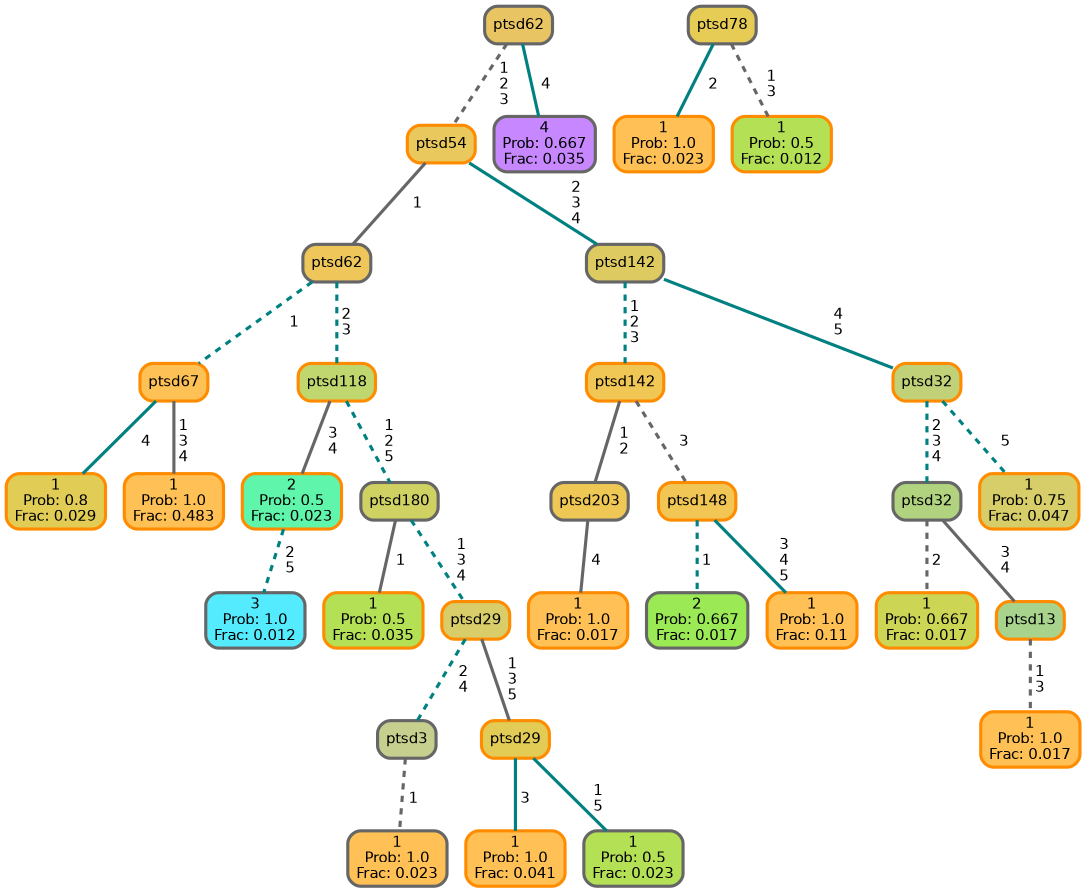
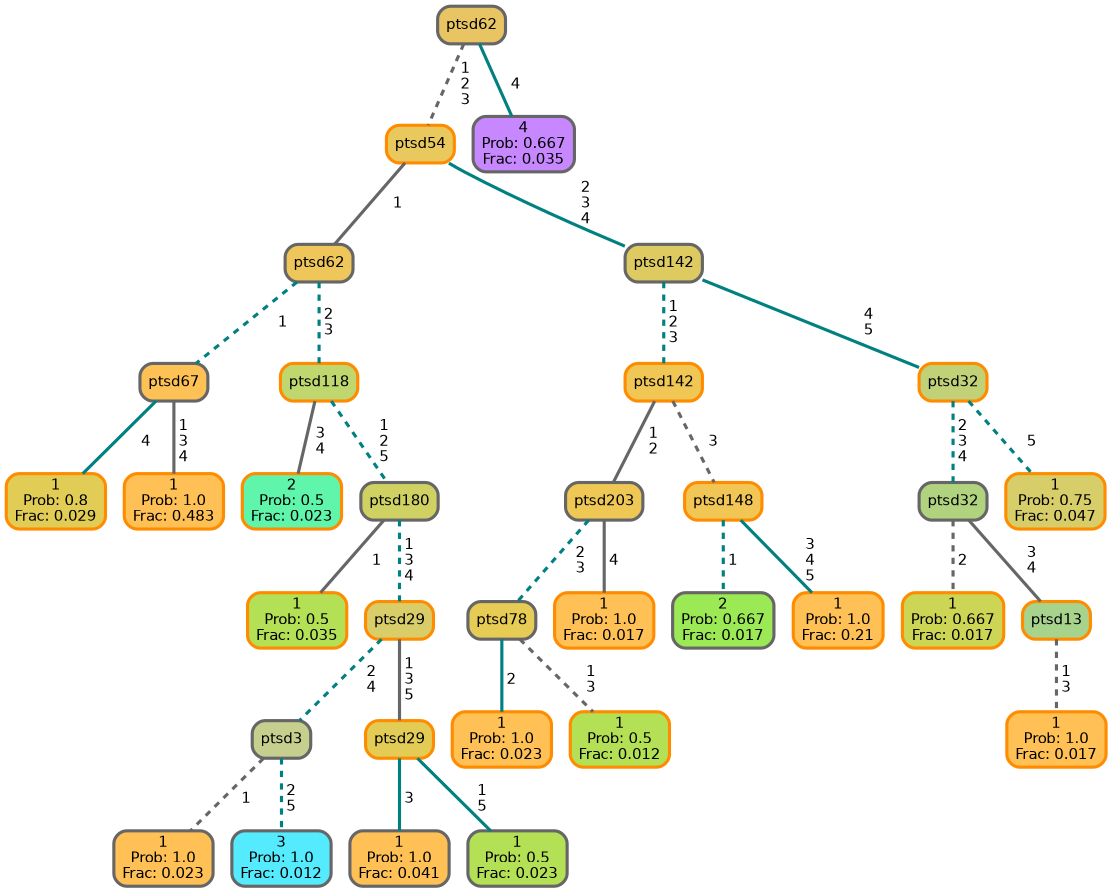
(174, 382) -> (174, 382)
(274, 561) -> (281, 795)
none -> (553, 561)
(812, 620) -> (838, 620)
(515, 859) -> (400, 859)
